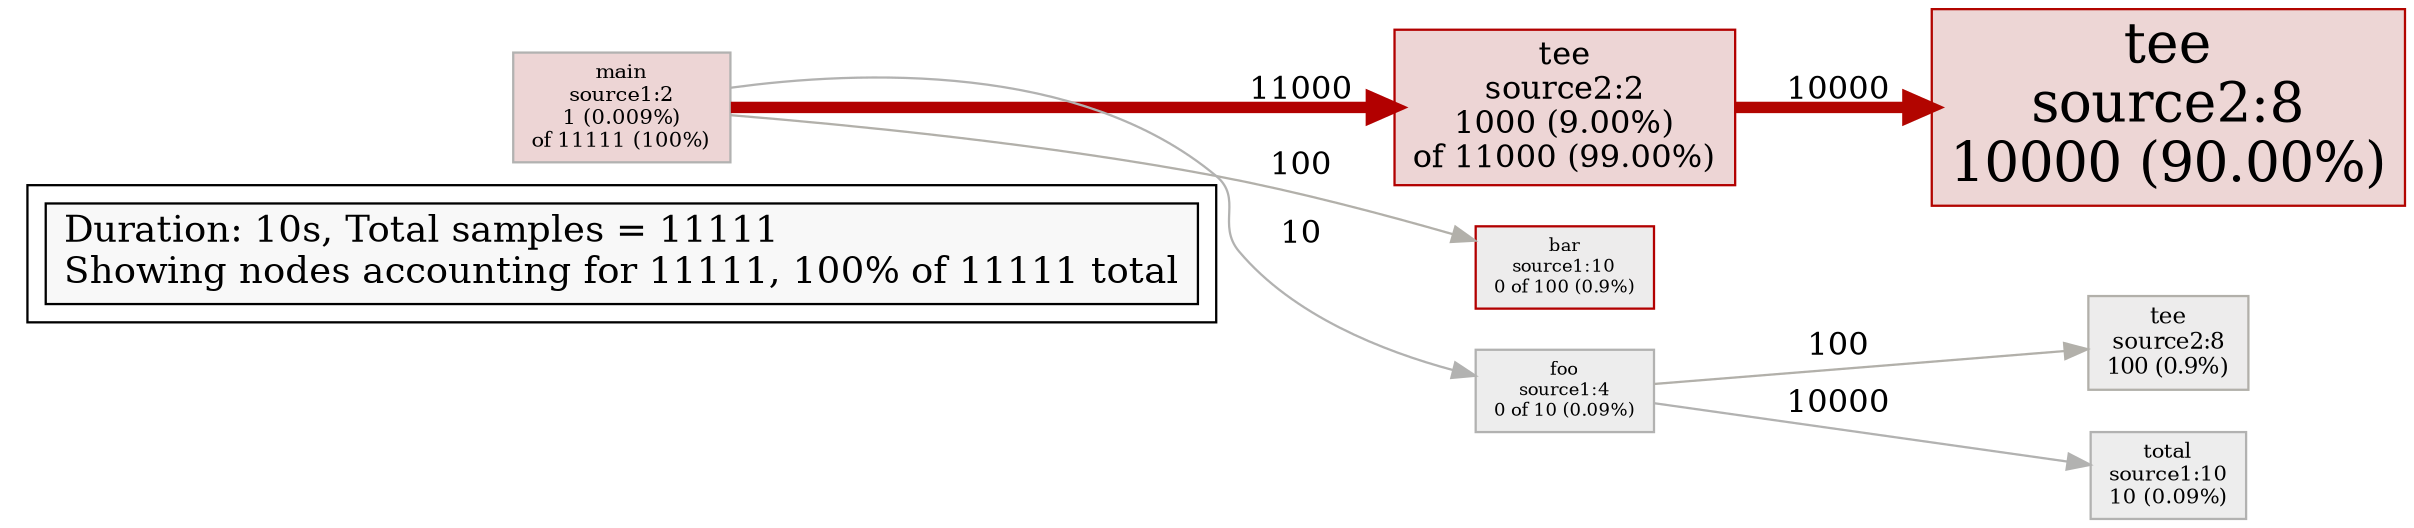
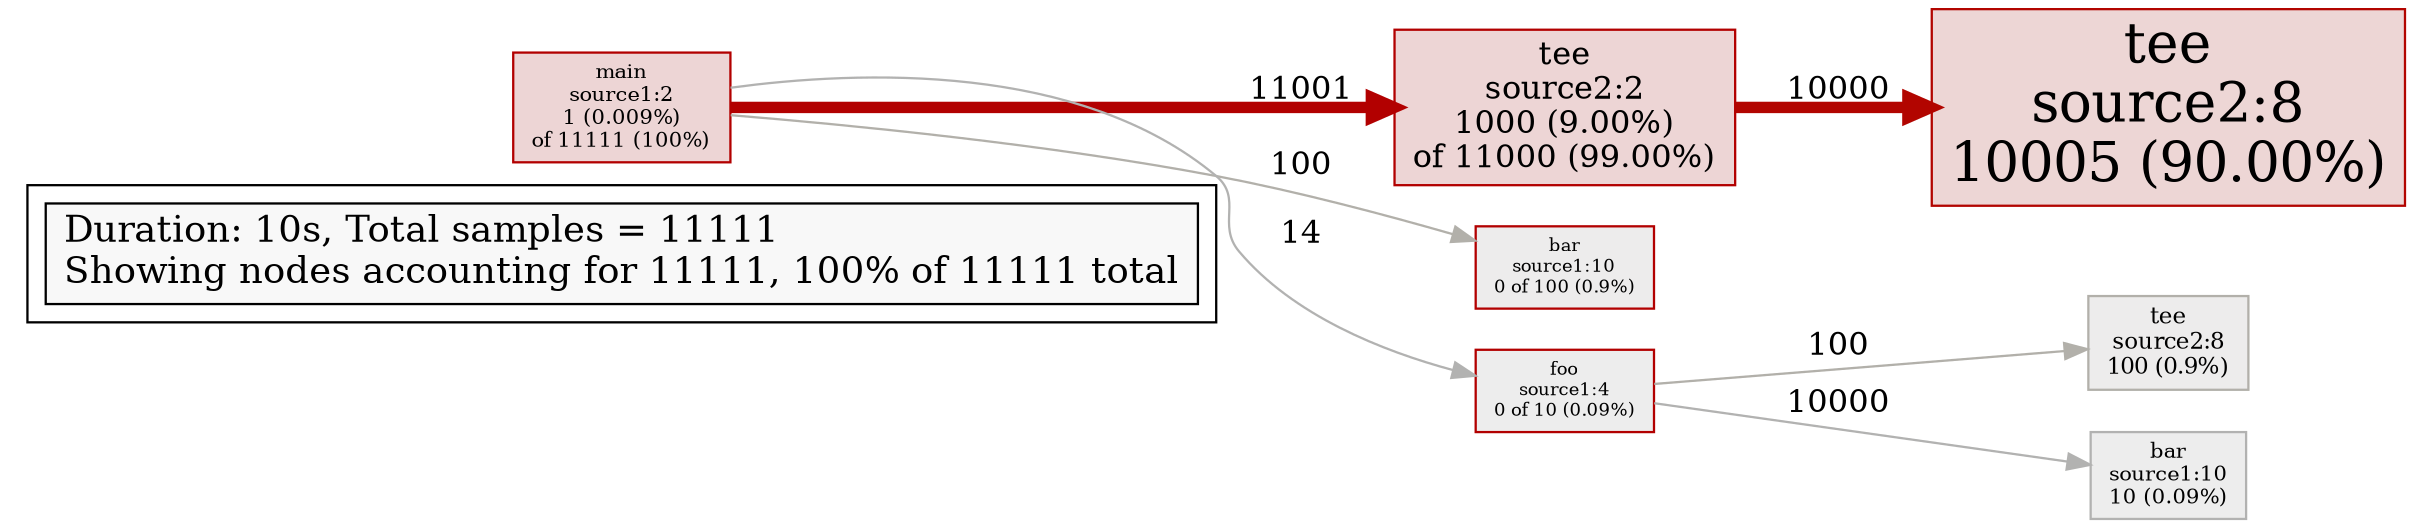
(1296, 90) -> (1296, 90)
(622, 107) -> (622, 107)
(2168, 107) -> (2168, 107)
(1296, 234) -> (1296, 234)
(1565, 391) -> (1565, 391)
(2168, 476) -> (2168, 476)
